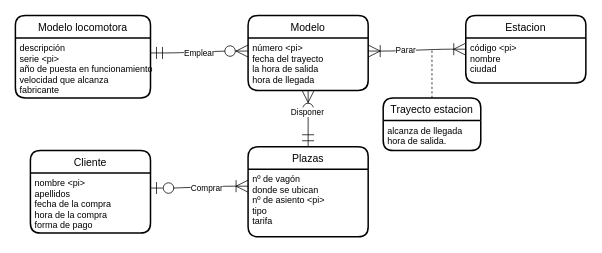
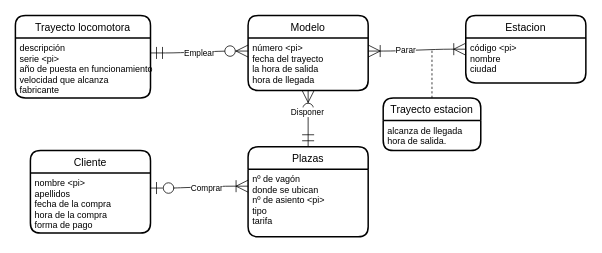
(83, 27) -> (83, 27)
